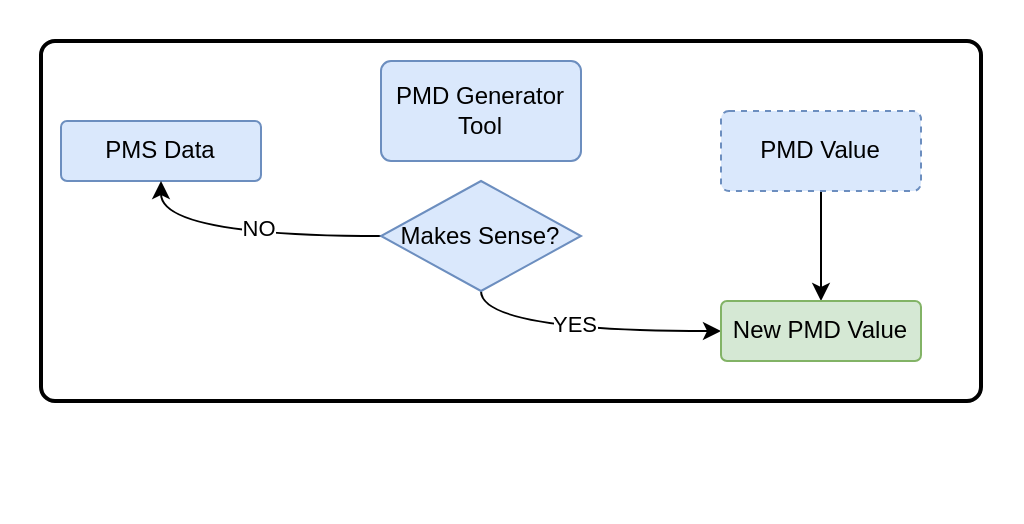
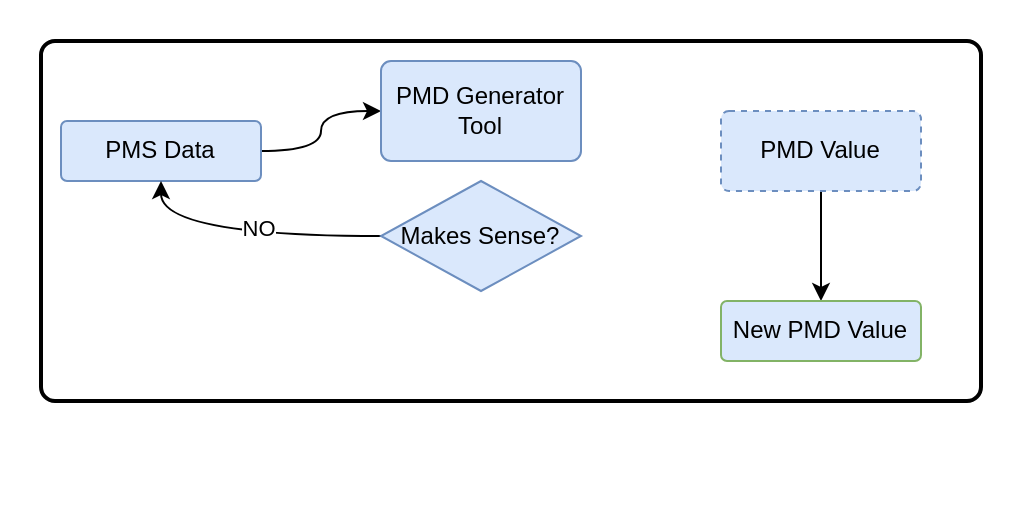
none -> (319, 138)
(590, 327) -> none
(821, 331) -> (821, 331)
